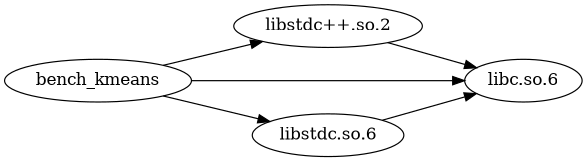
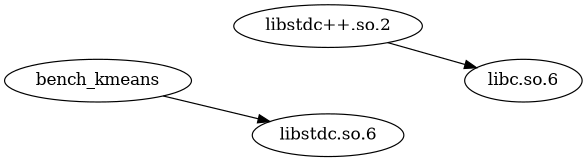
(207, 55) -> none
(322, 81) -> none
(424, 109) -> none
